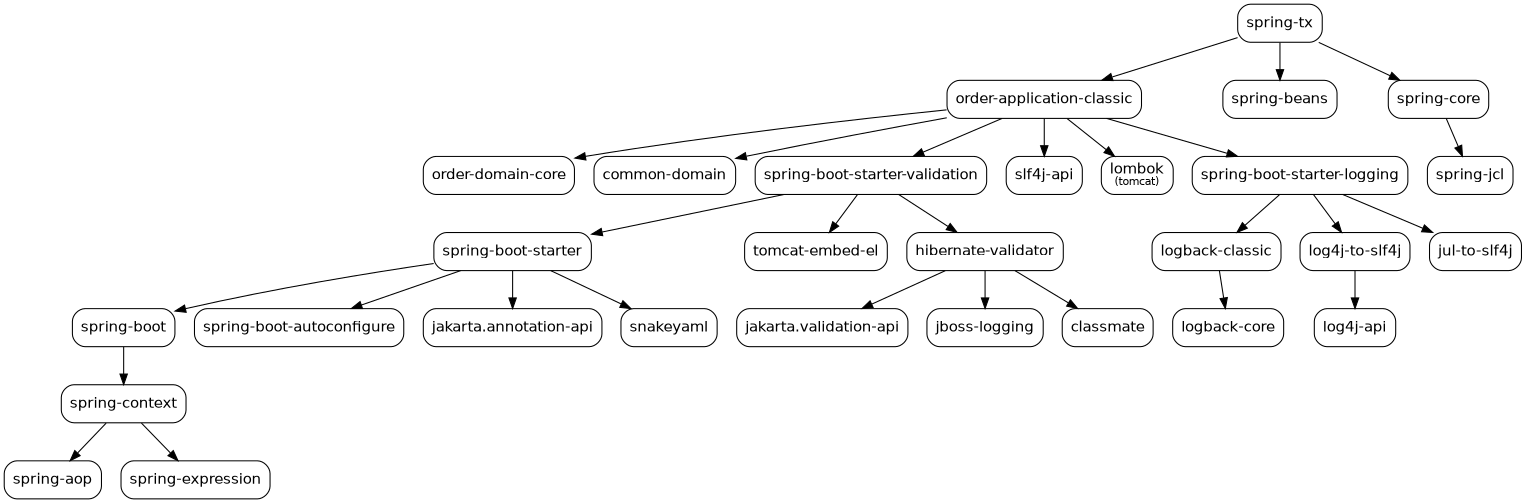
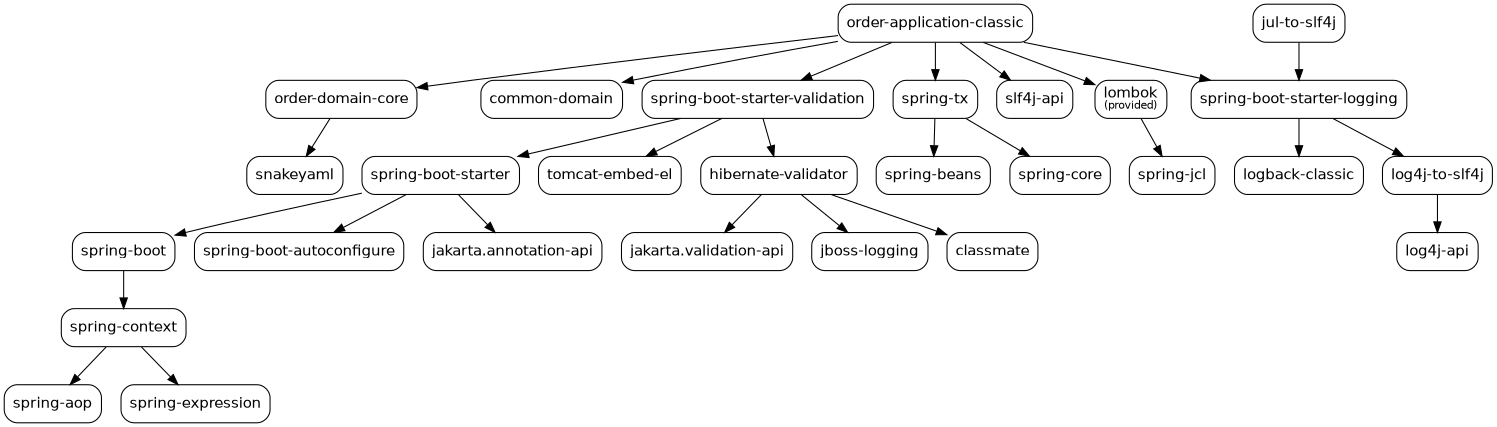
(1175, 57) -> (935, 56)
(1452, 133) -> (1149, 133)
(1137, 182) -> (1131, 106)
(1383, 211) -> (1299, 56)
(586, 287) -> (321, 133)
(1228, 328) -> none
